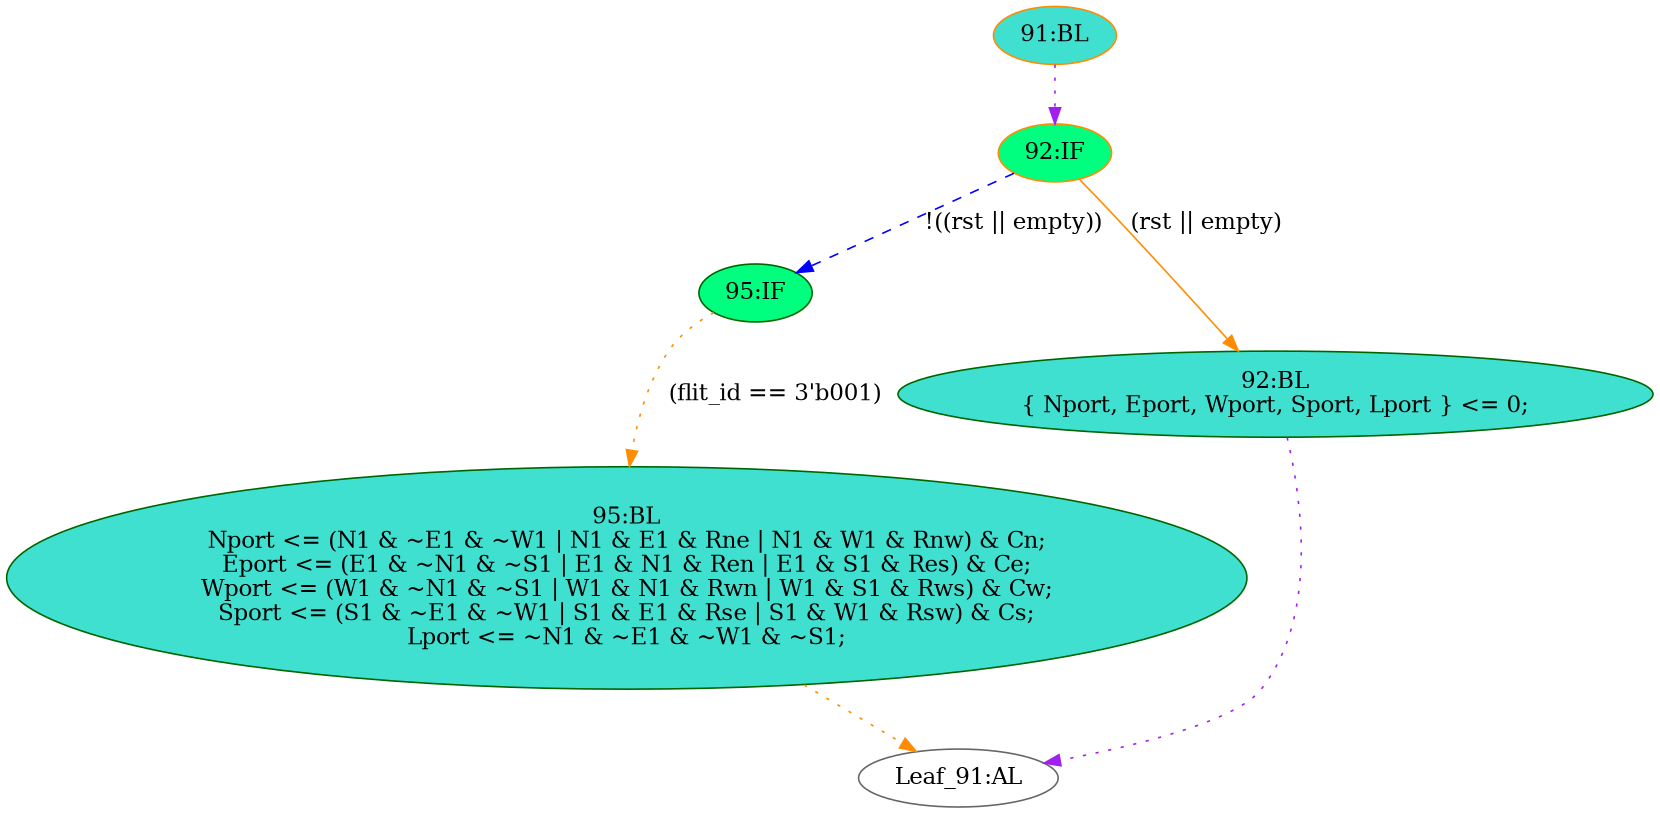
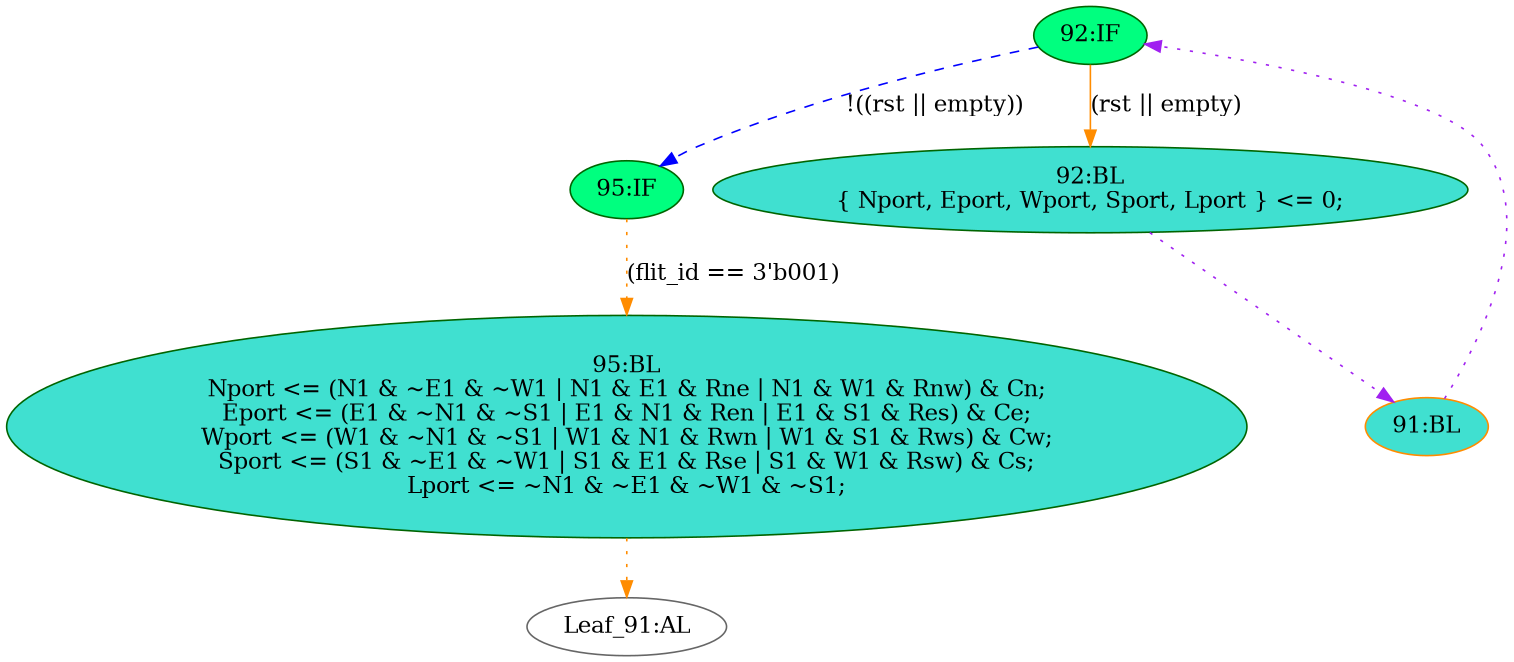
(1055, 153) -> (1090, 35)
(1273, 670) -> (1265, 313)
